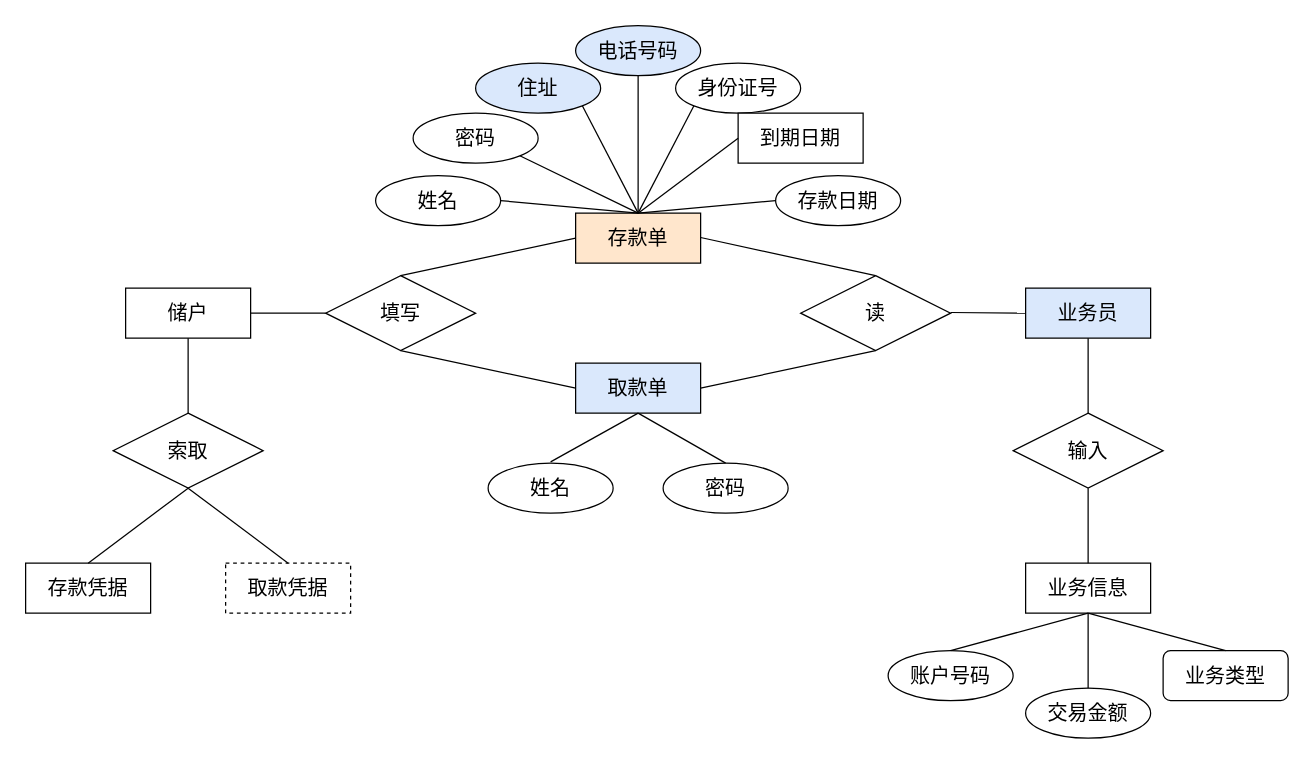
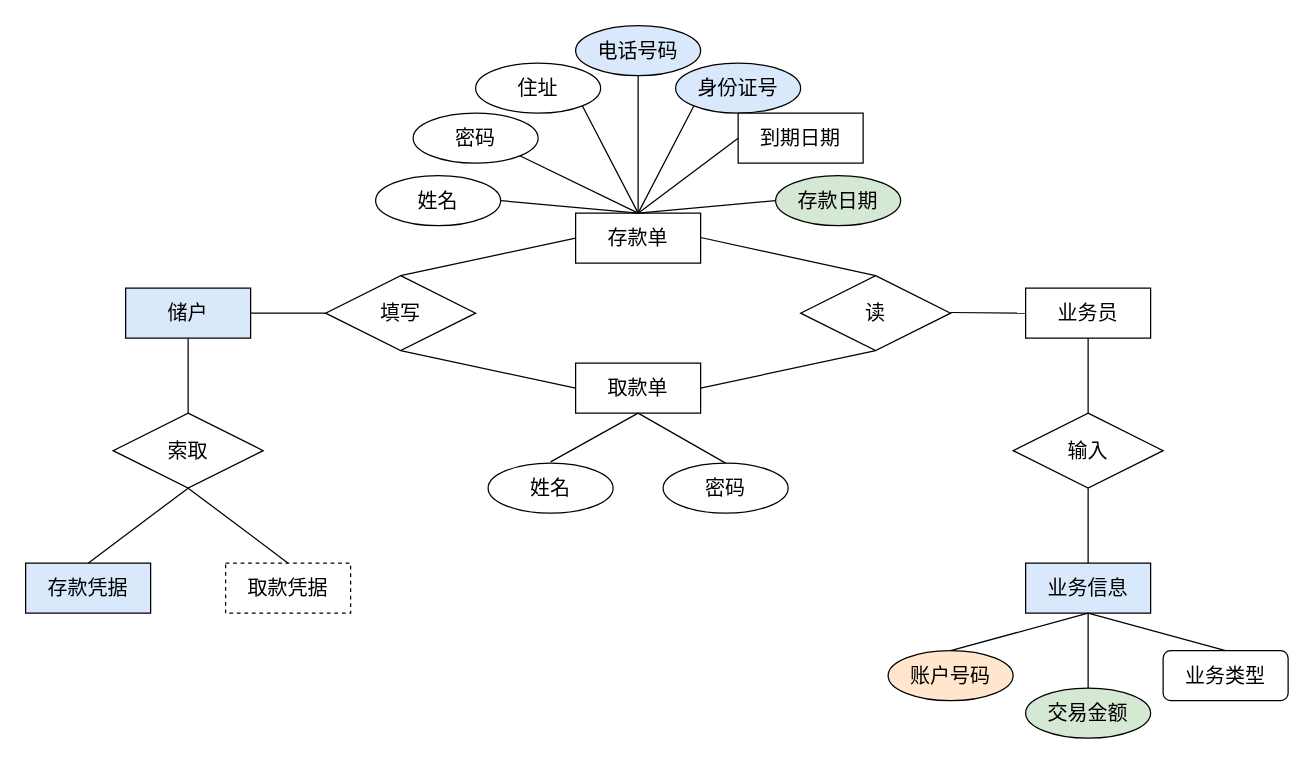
(538, 88) -> (538, 88)
(738, 88) -> (738, 88)
(838, 201) -> (838, 201)
(638, 238) -> (638, 238)
(188, 313) -> (188, 313)
(1088, 313) -> (1088, 313)
(638, 388) -> (638, 388)
(88, 588) -> (88, 588)
(1088, 588) -> (1088, 588)
(951, 676) -> (951, 676)
(1088, 713) -> (1088, 713)
